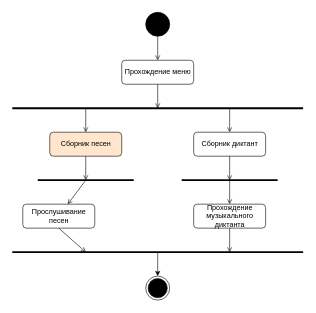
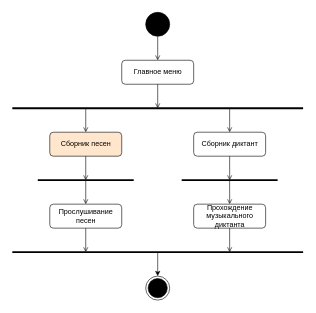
(158, 72) -> (158, 72)
(59, 216) -> (86, 216)
